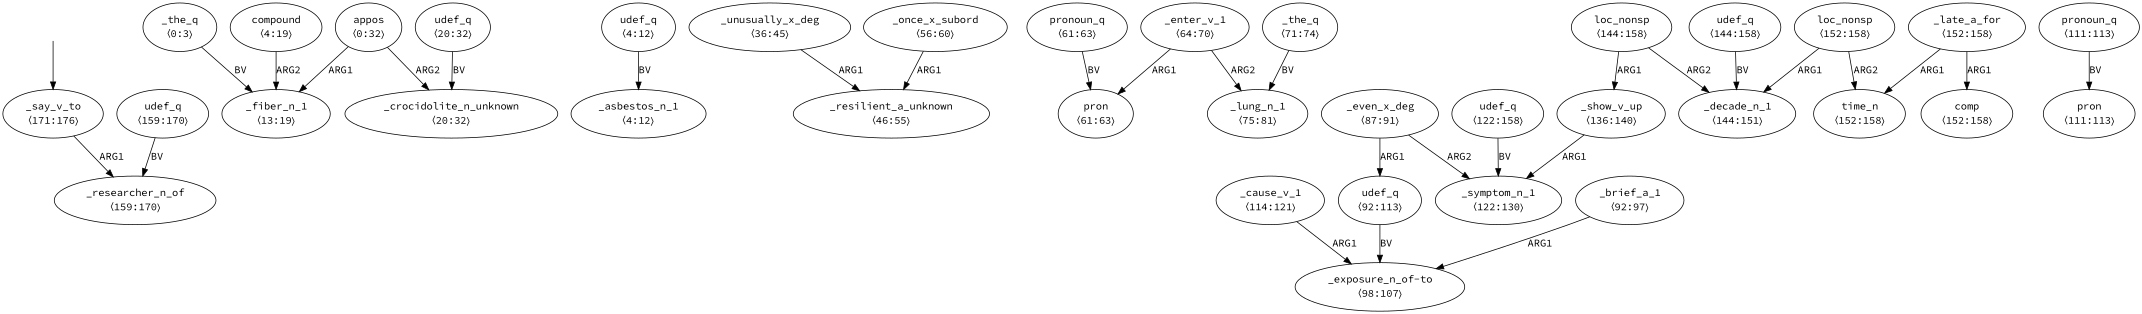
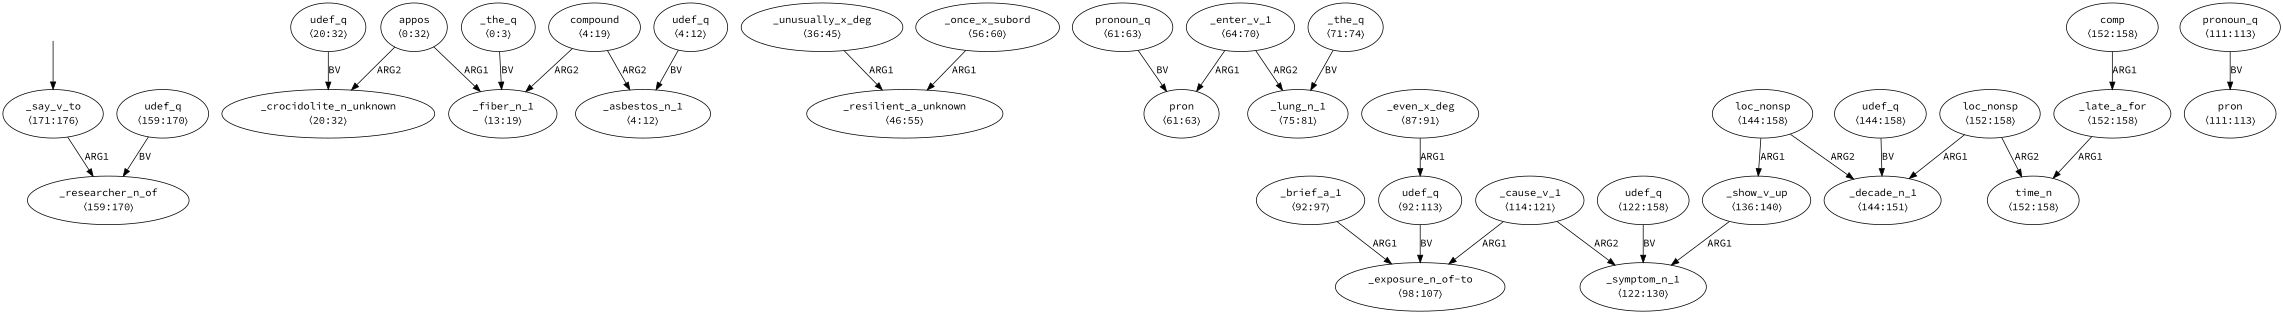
none -> (617, 67)
(1967, 67) -> (2112, 67)
(1436, 155) -> (1583, 241)
